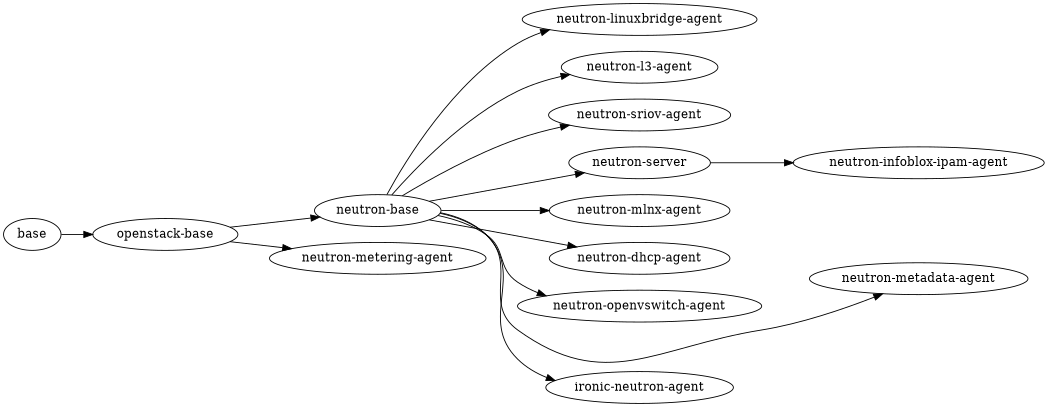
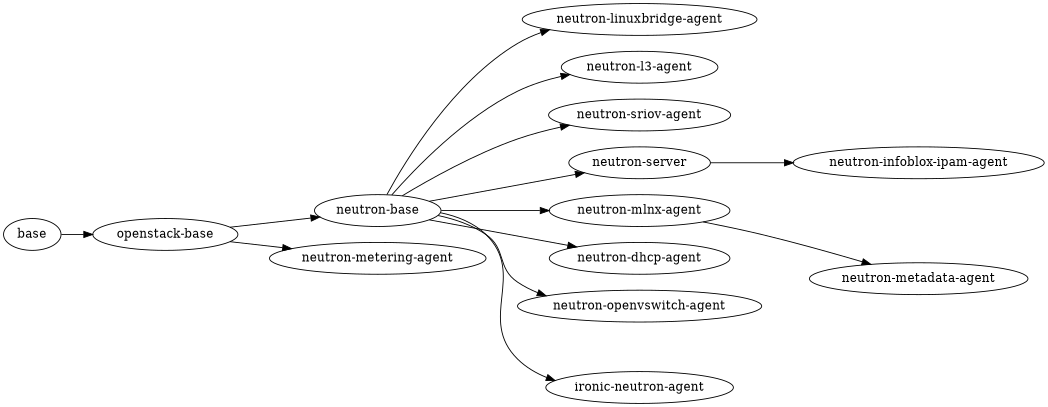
(618, 361) -> (783, 240)
